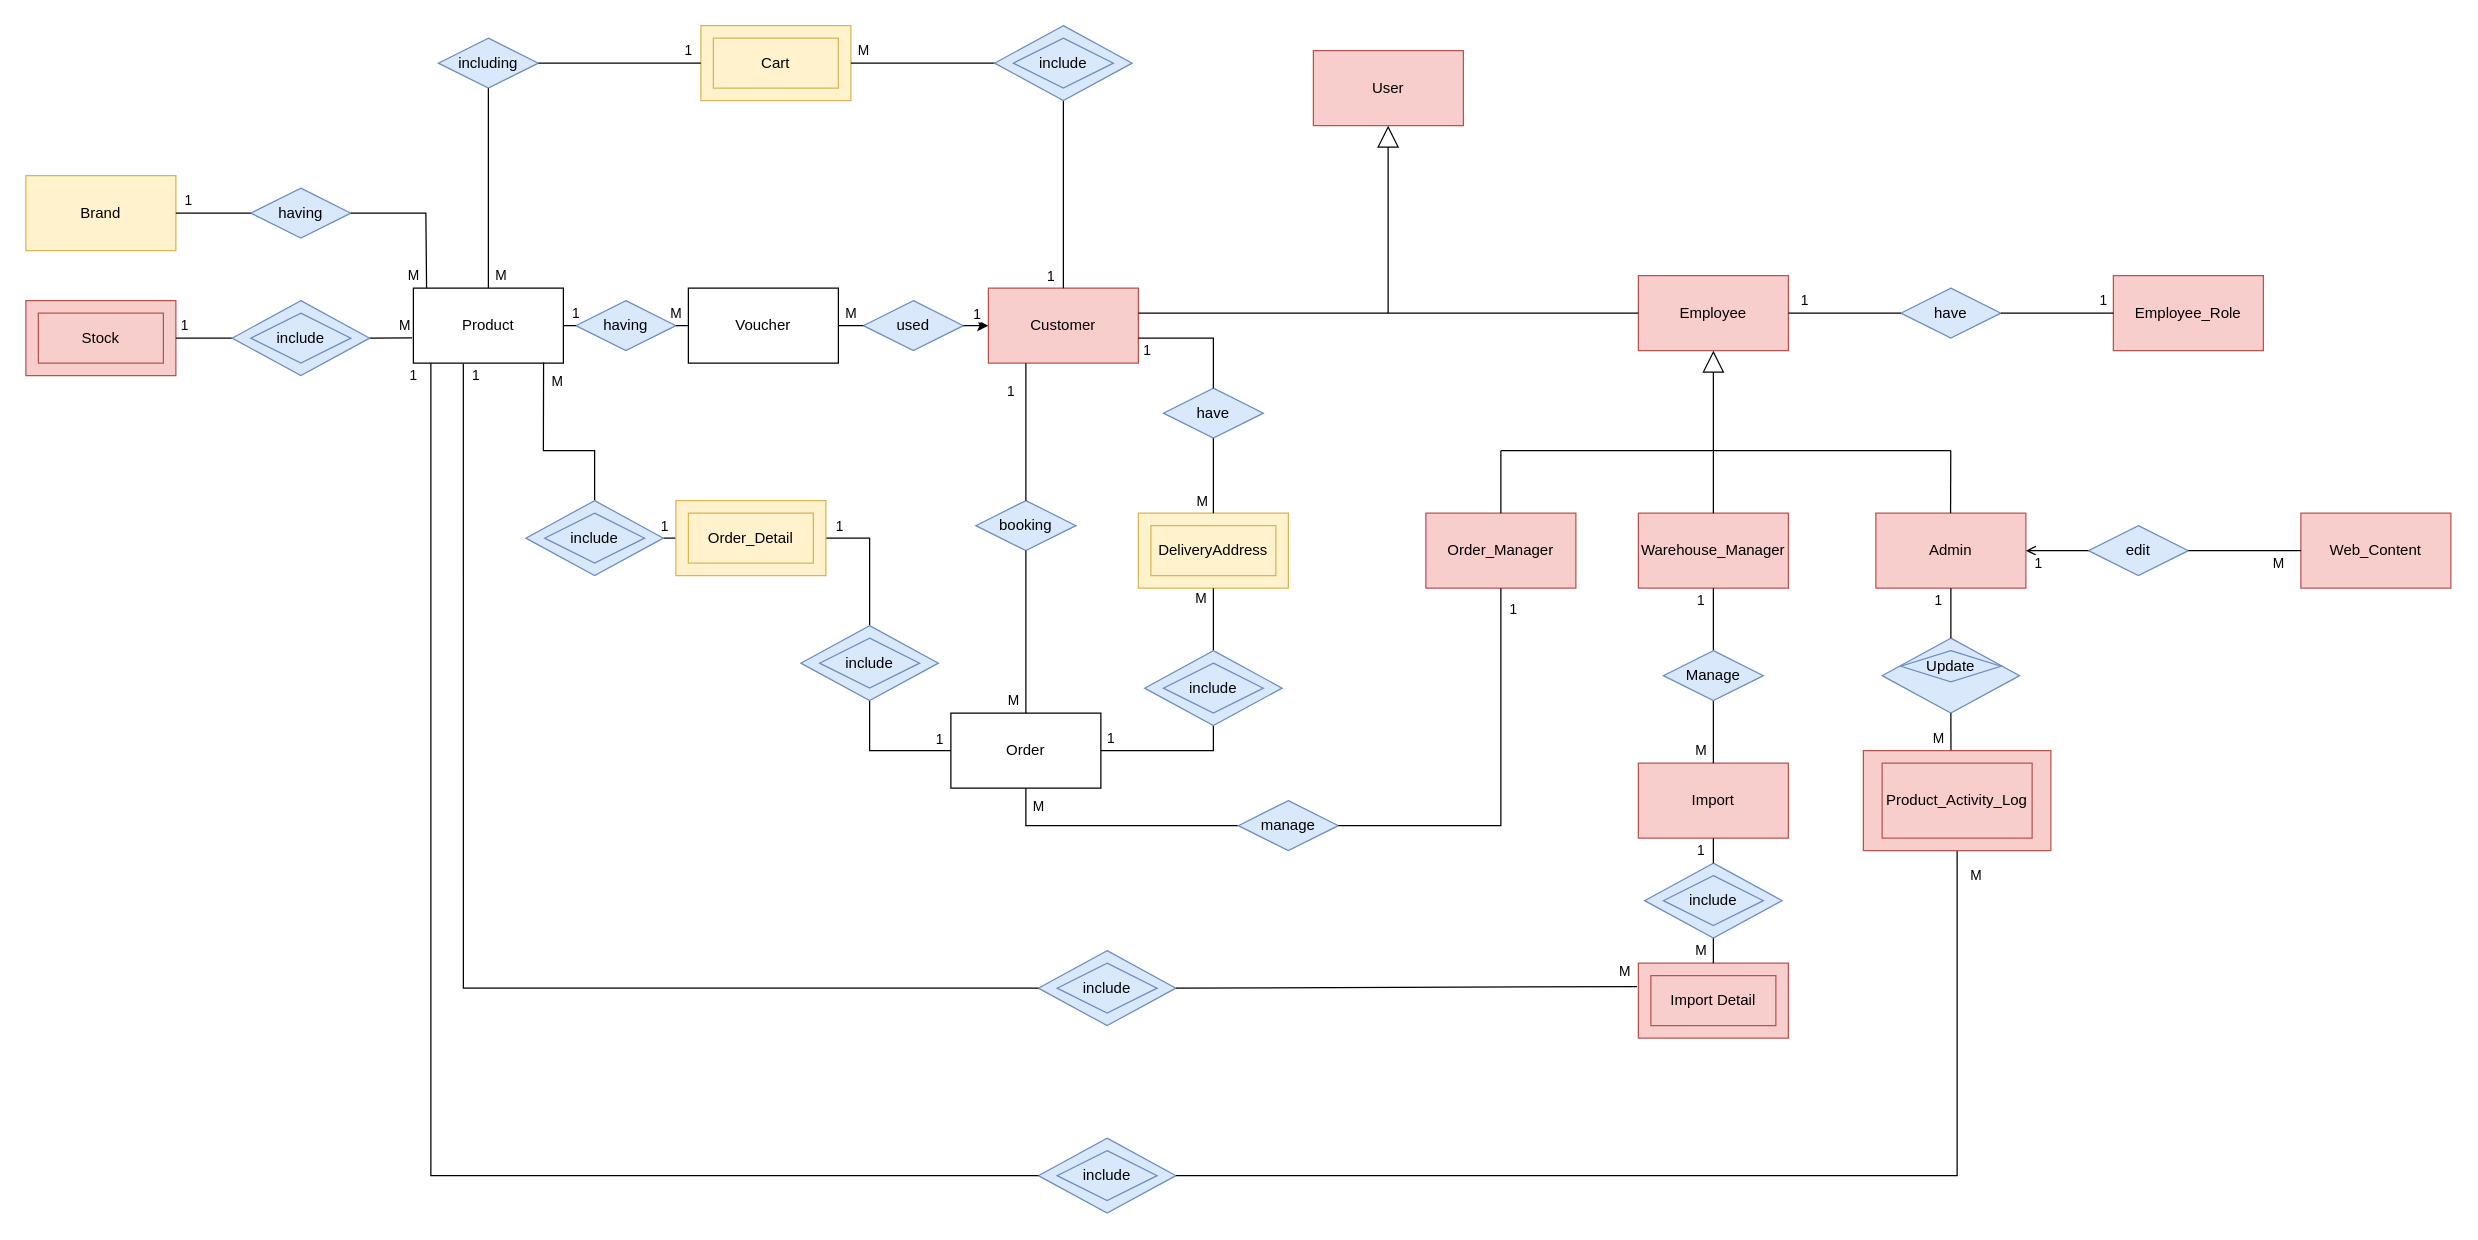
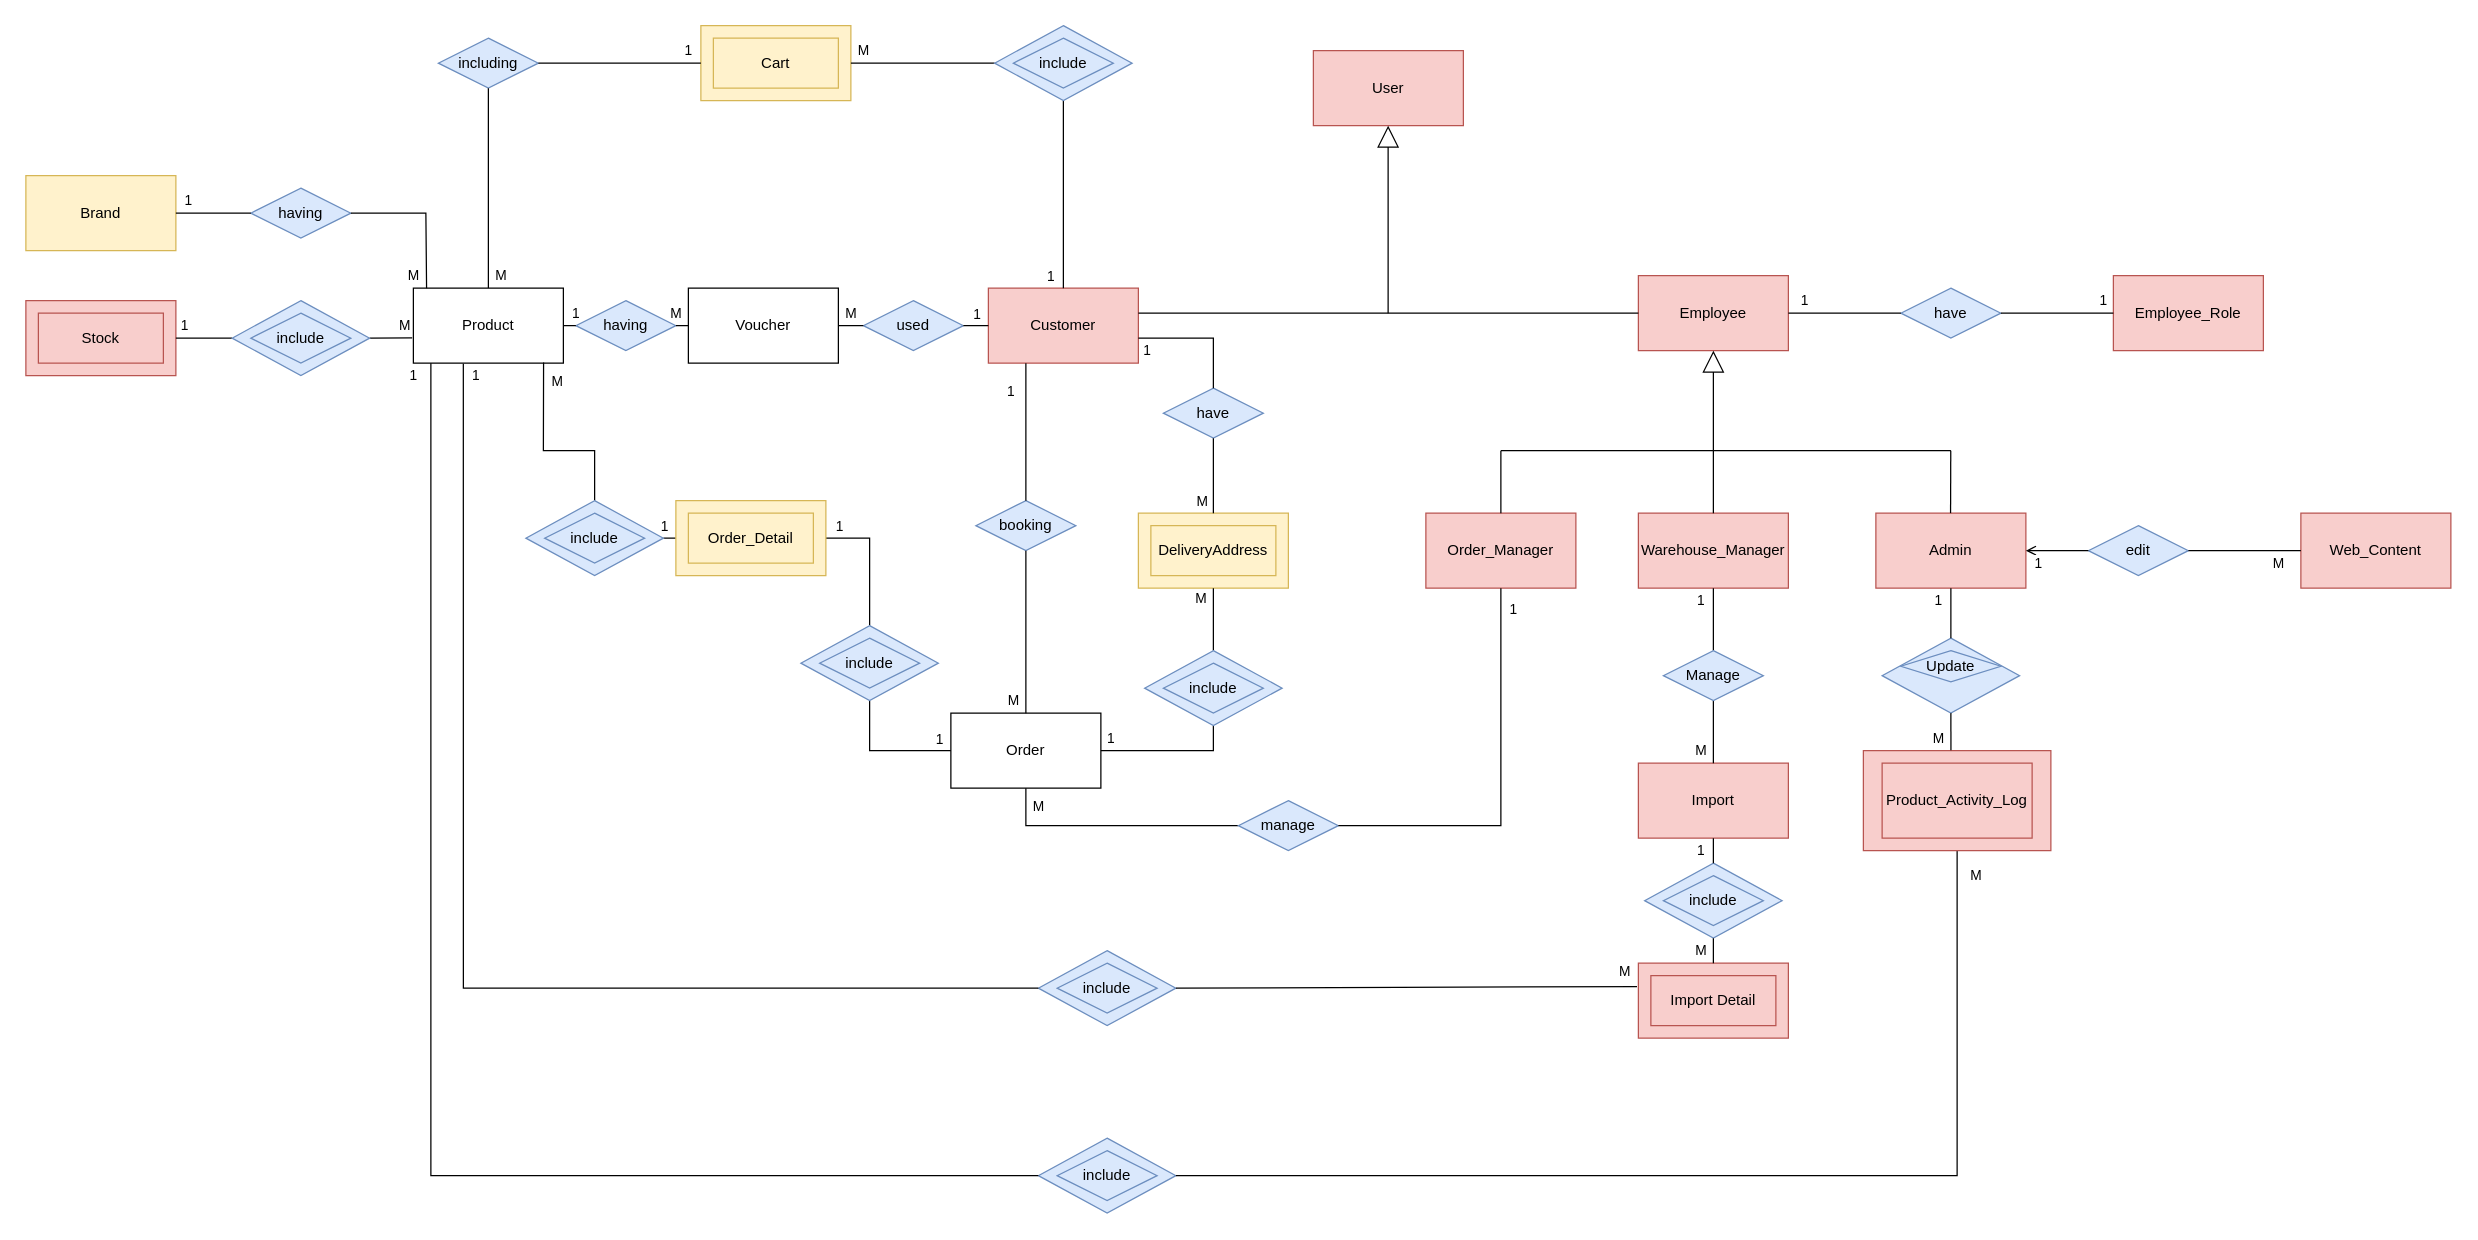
(978, 326) -> (981, 326)
